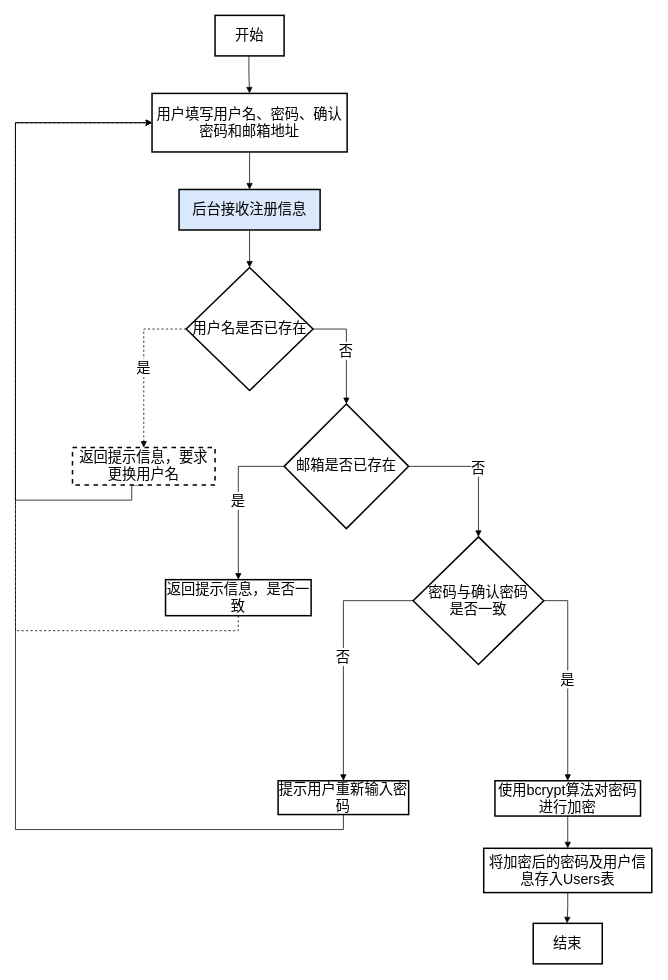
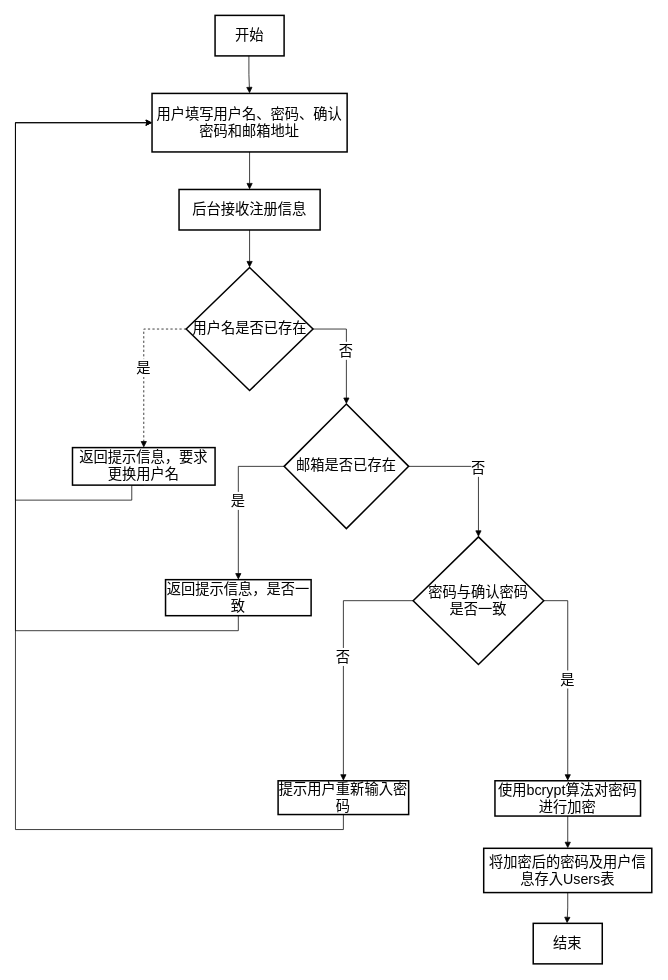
(249, 210) -> (249, 210)
(144, 466) -> (144, 466)
(135, 630) -> (135, 630)
